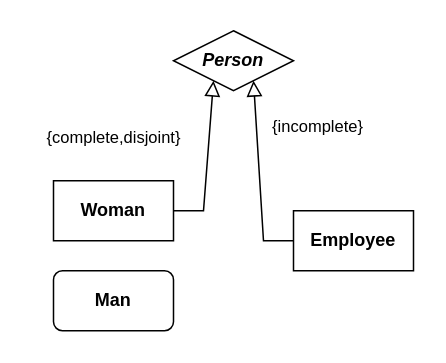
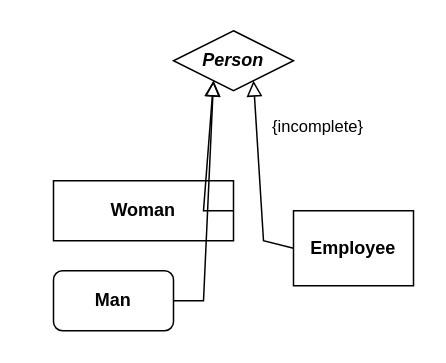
(113, 128) -> none
(113, 211) -> (143, 211)
none -> (207, 229)
(353, 241) -> (353, 248)
